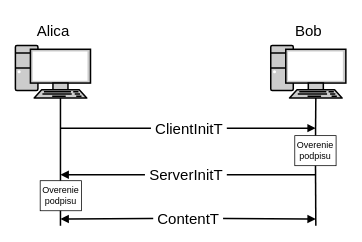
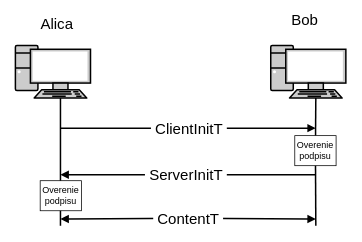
(53, 30) -> (57, 23)
(308, 30) -> (304, 19)
